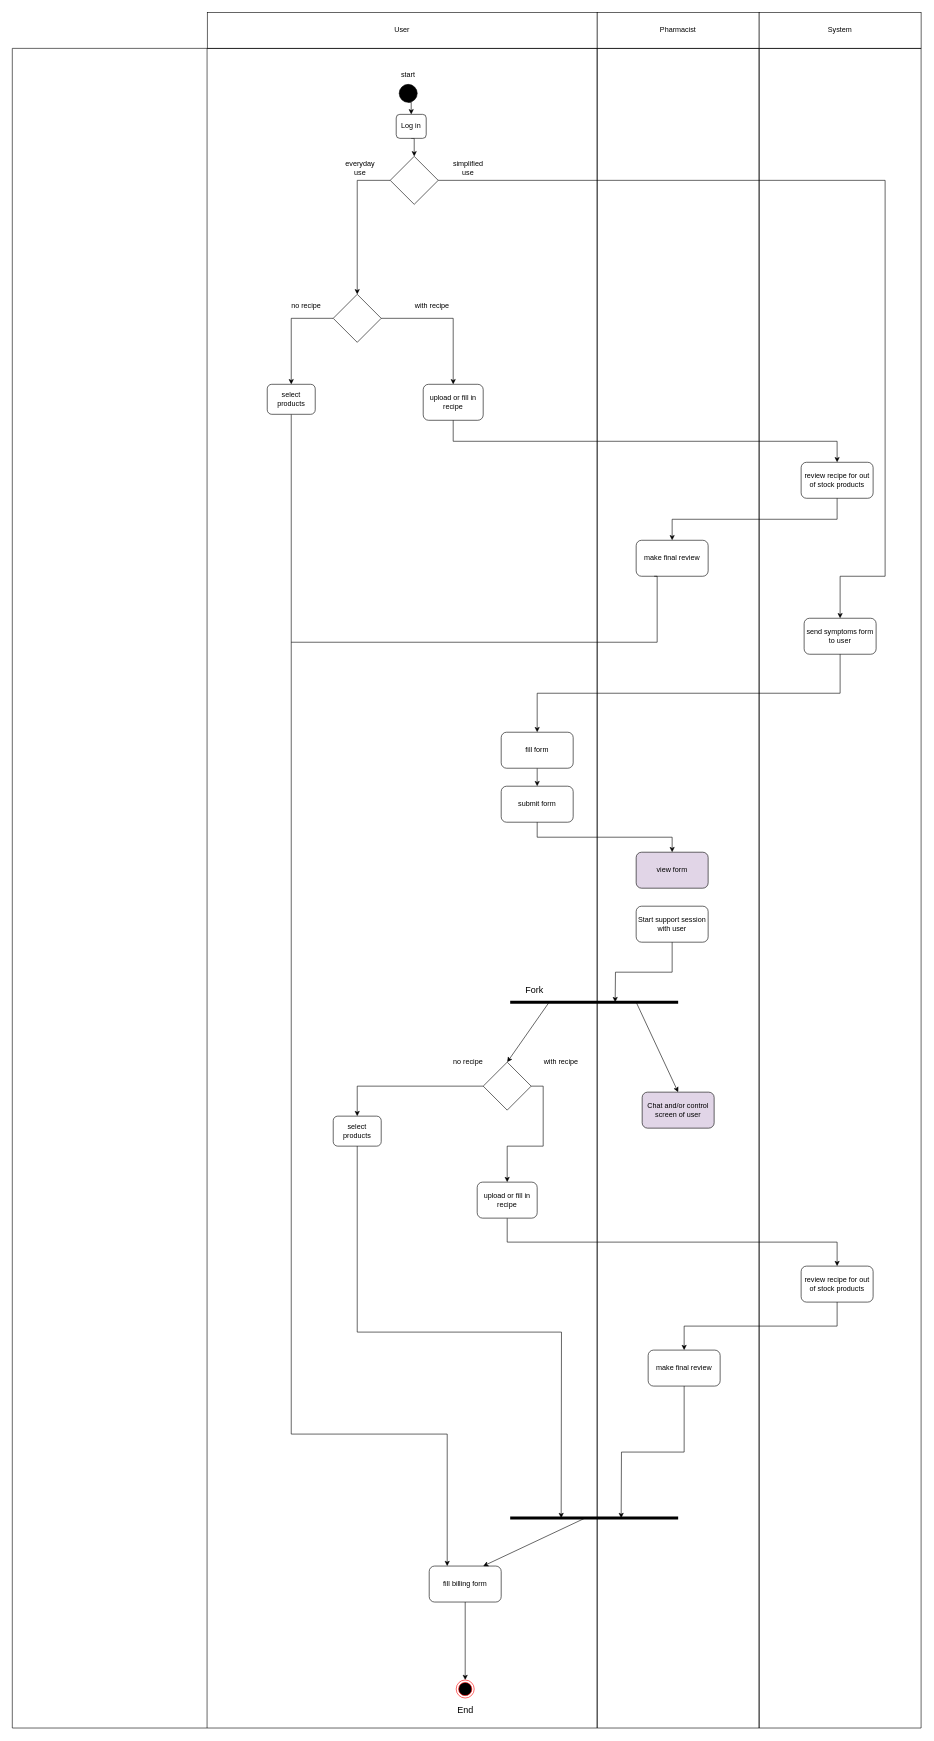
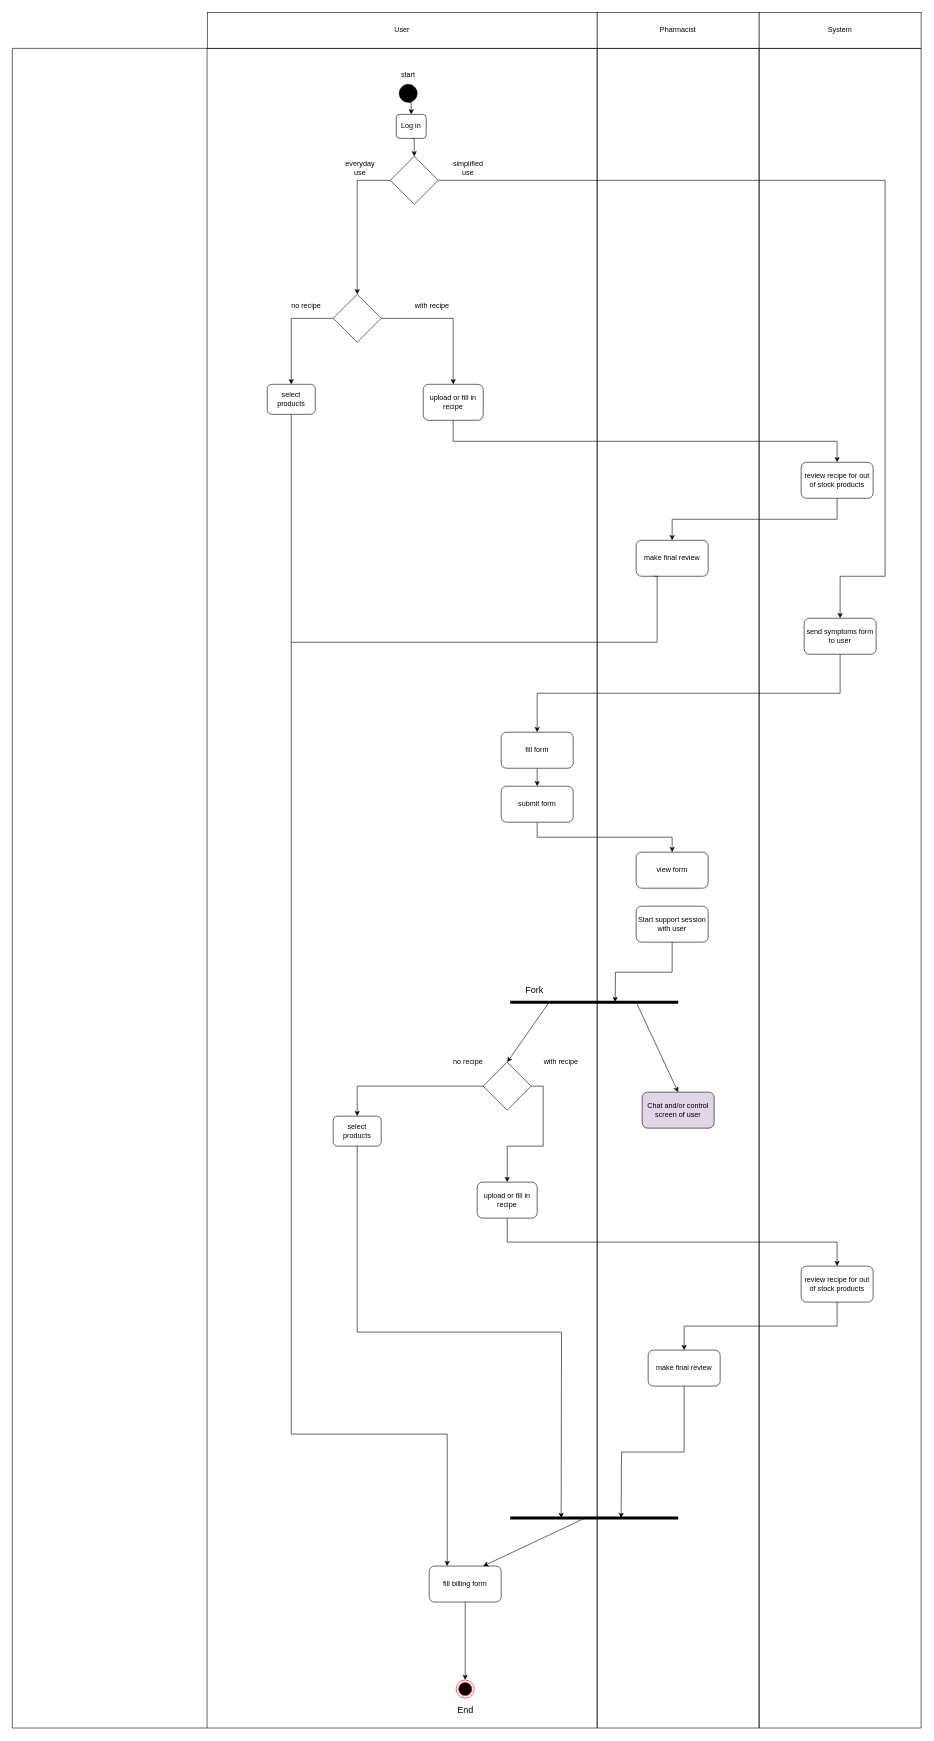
(672, 870) -> (672, 870)
